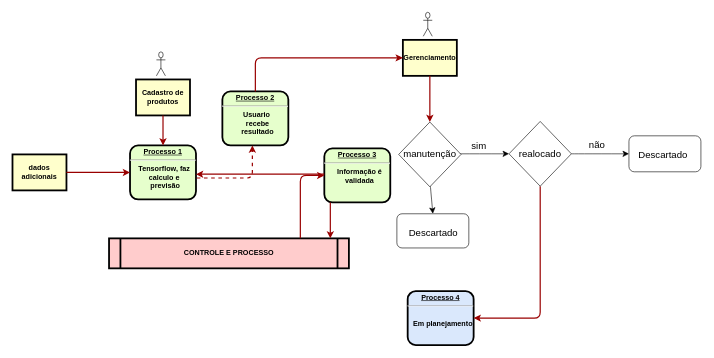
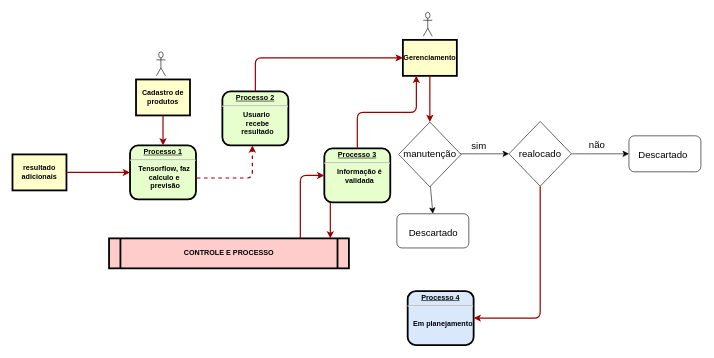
(39, 173) -> (39, 173)
(249, 174) -> (384, 113)
